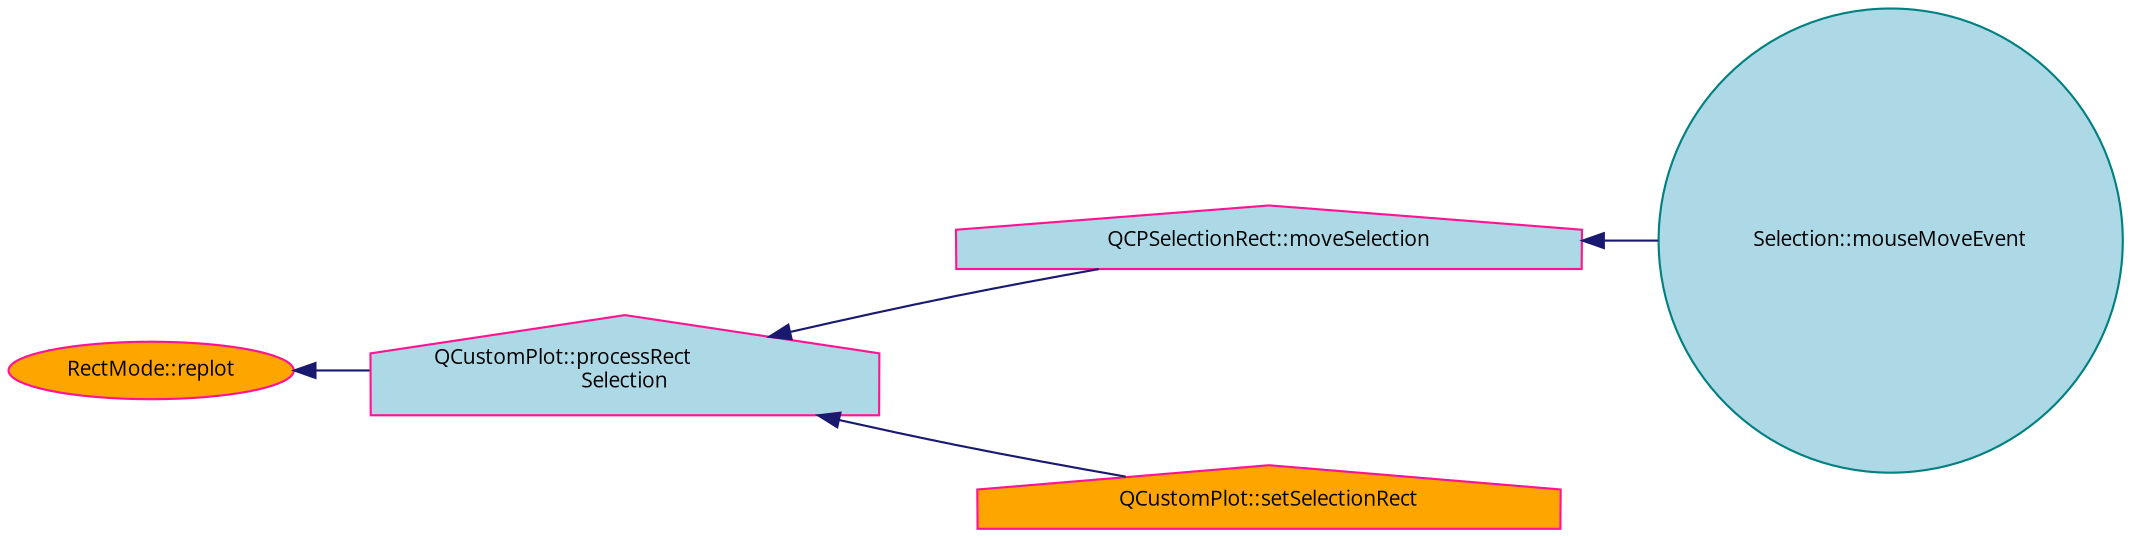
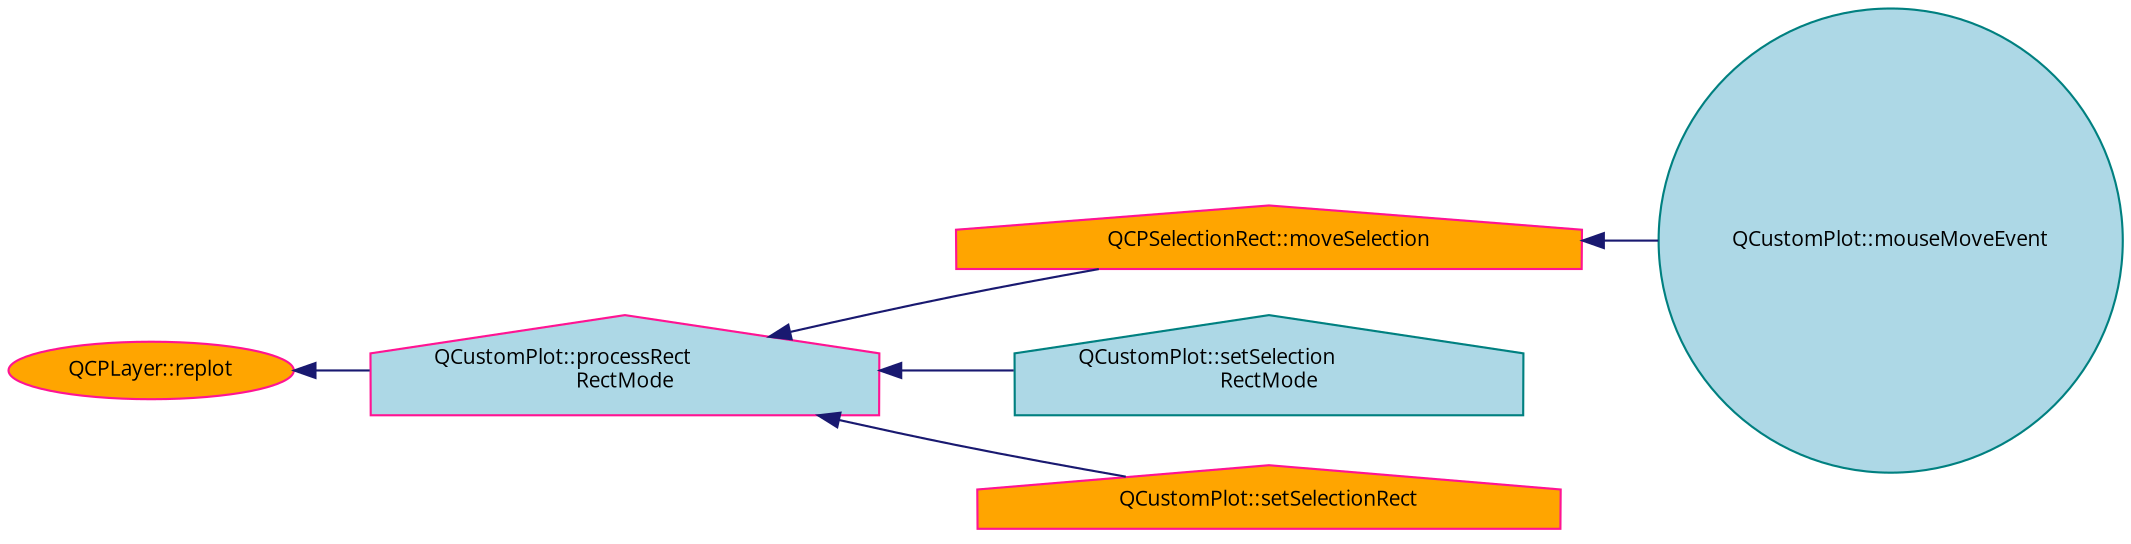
(1269, 241) -> (1269, 241)
(1891, 241) -> (1891, 241)
(151, 370) -> (151, 370)
(625, 370) -> (625, 370)
none -> (1269, 370)
